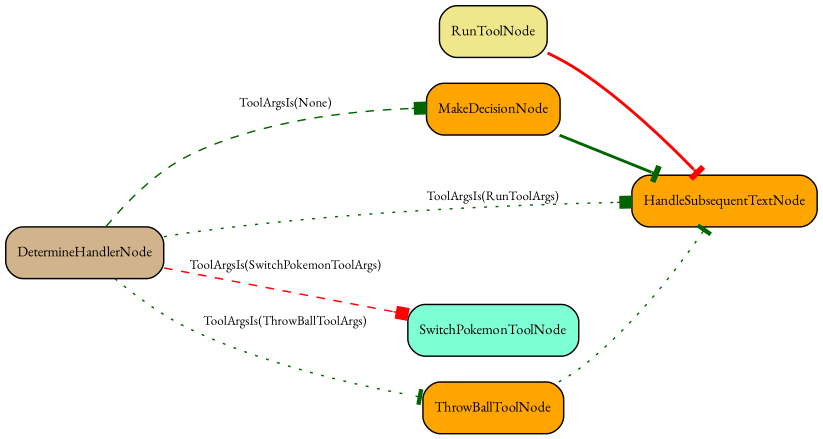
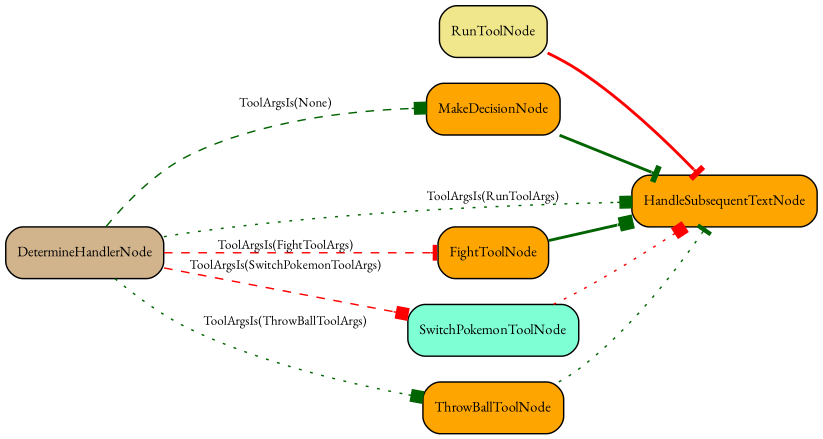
none -> (493, 253)
none -> (614, 271)
(254, 355) -> (254, 355)
